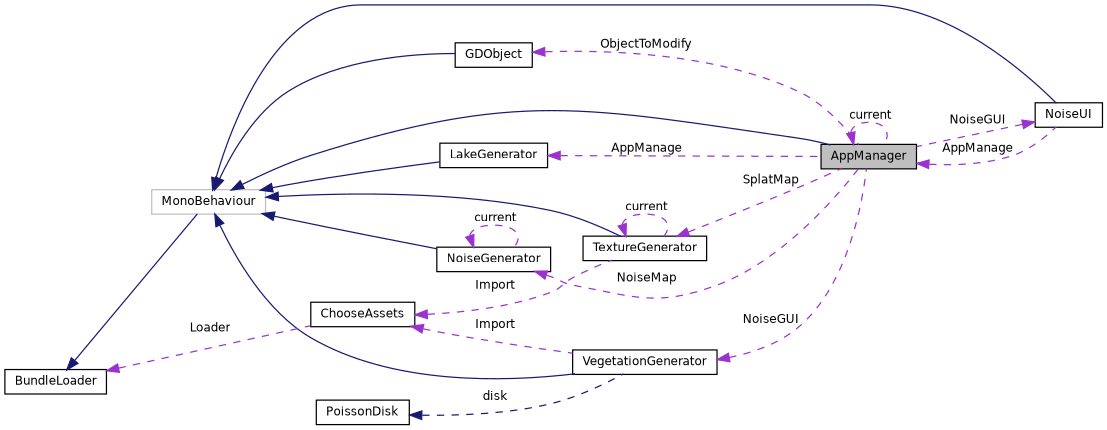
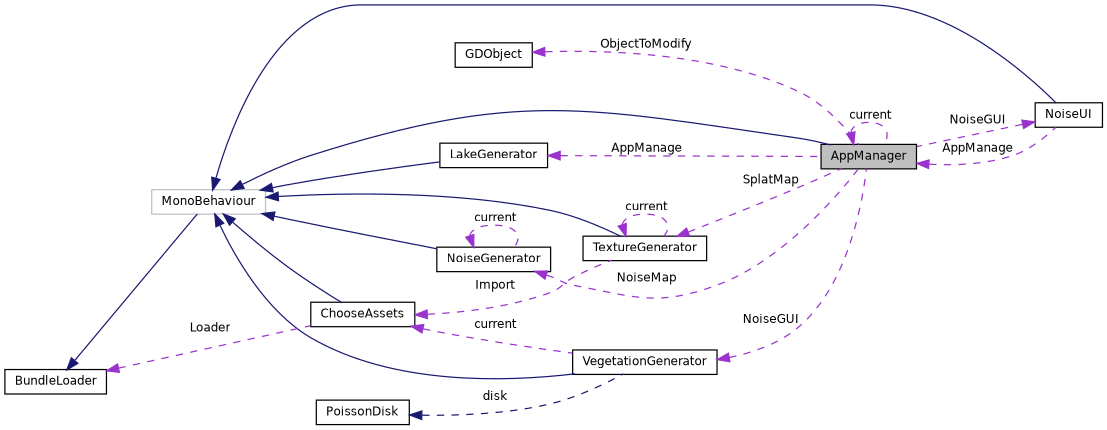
(315, 78) -> (285, 265)
(494, 325) -> (494, 325)
